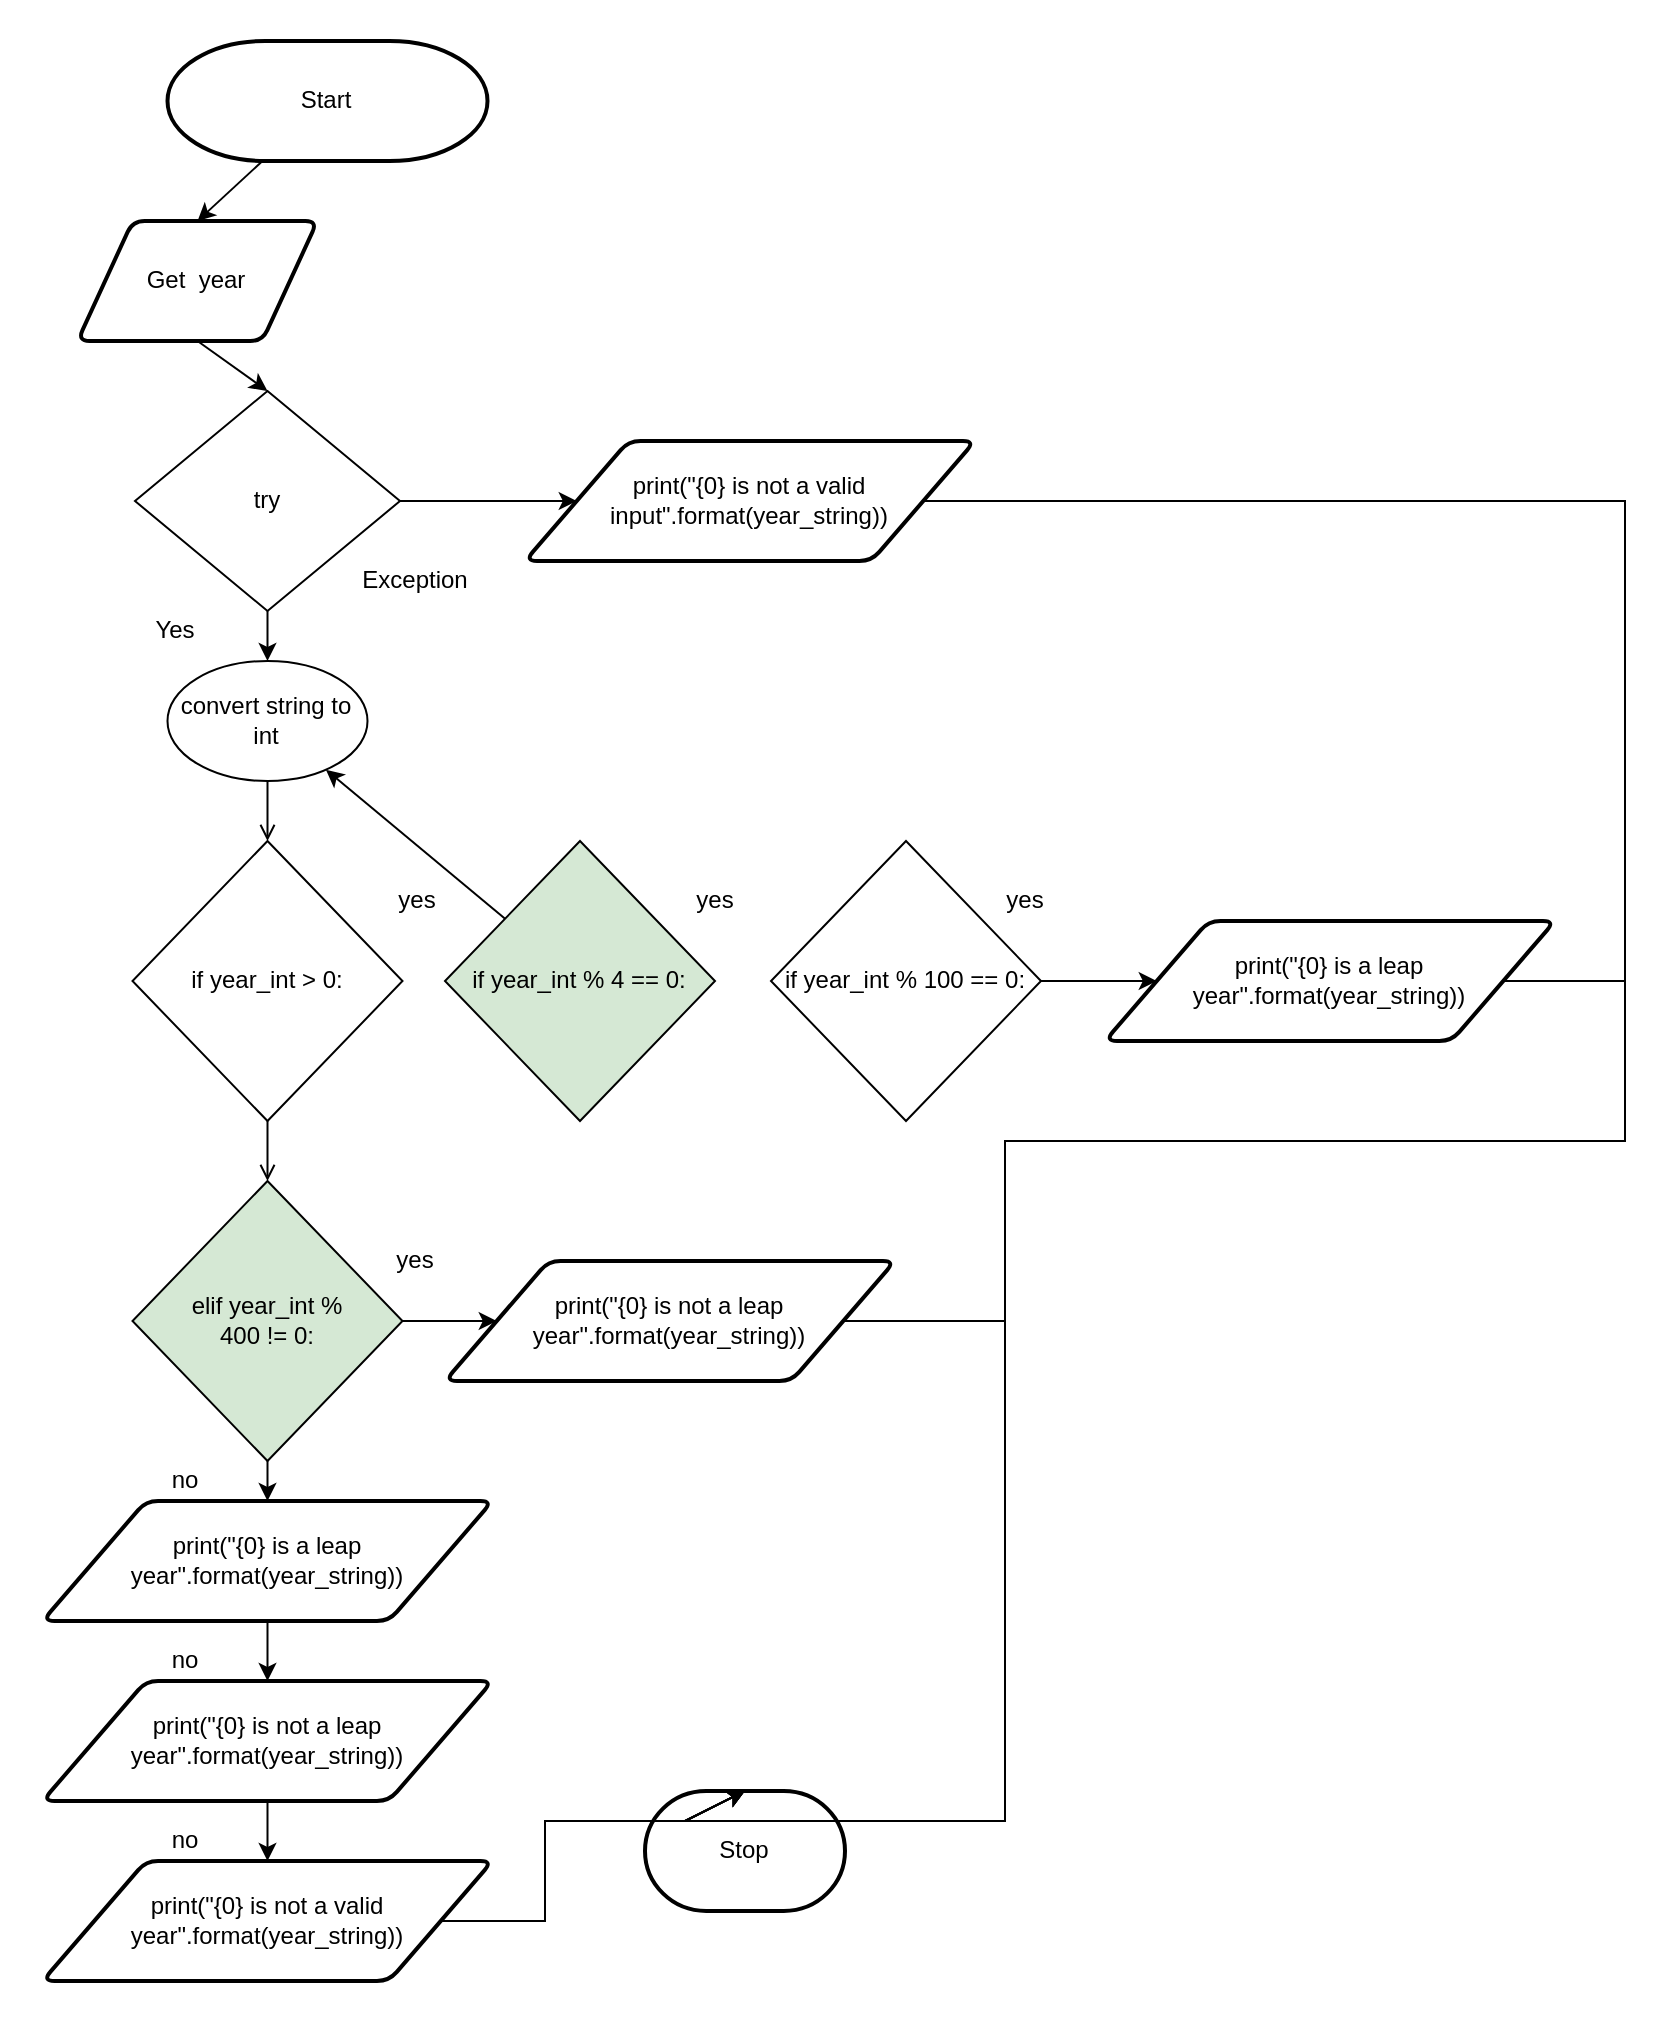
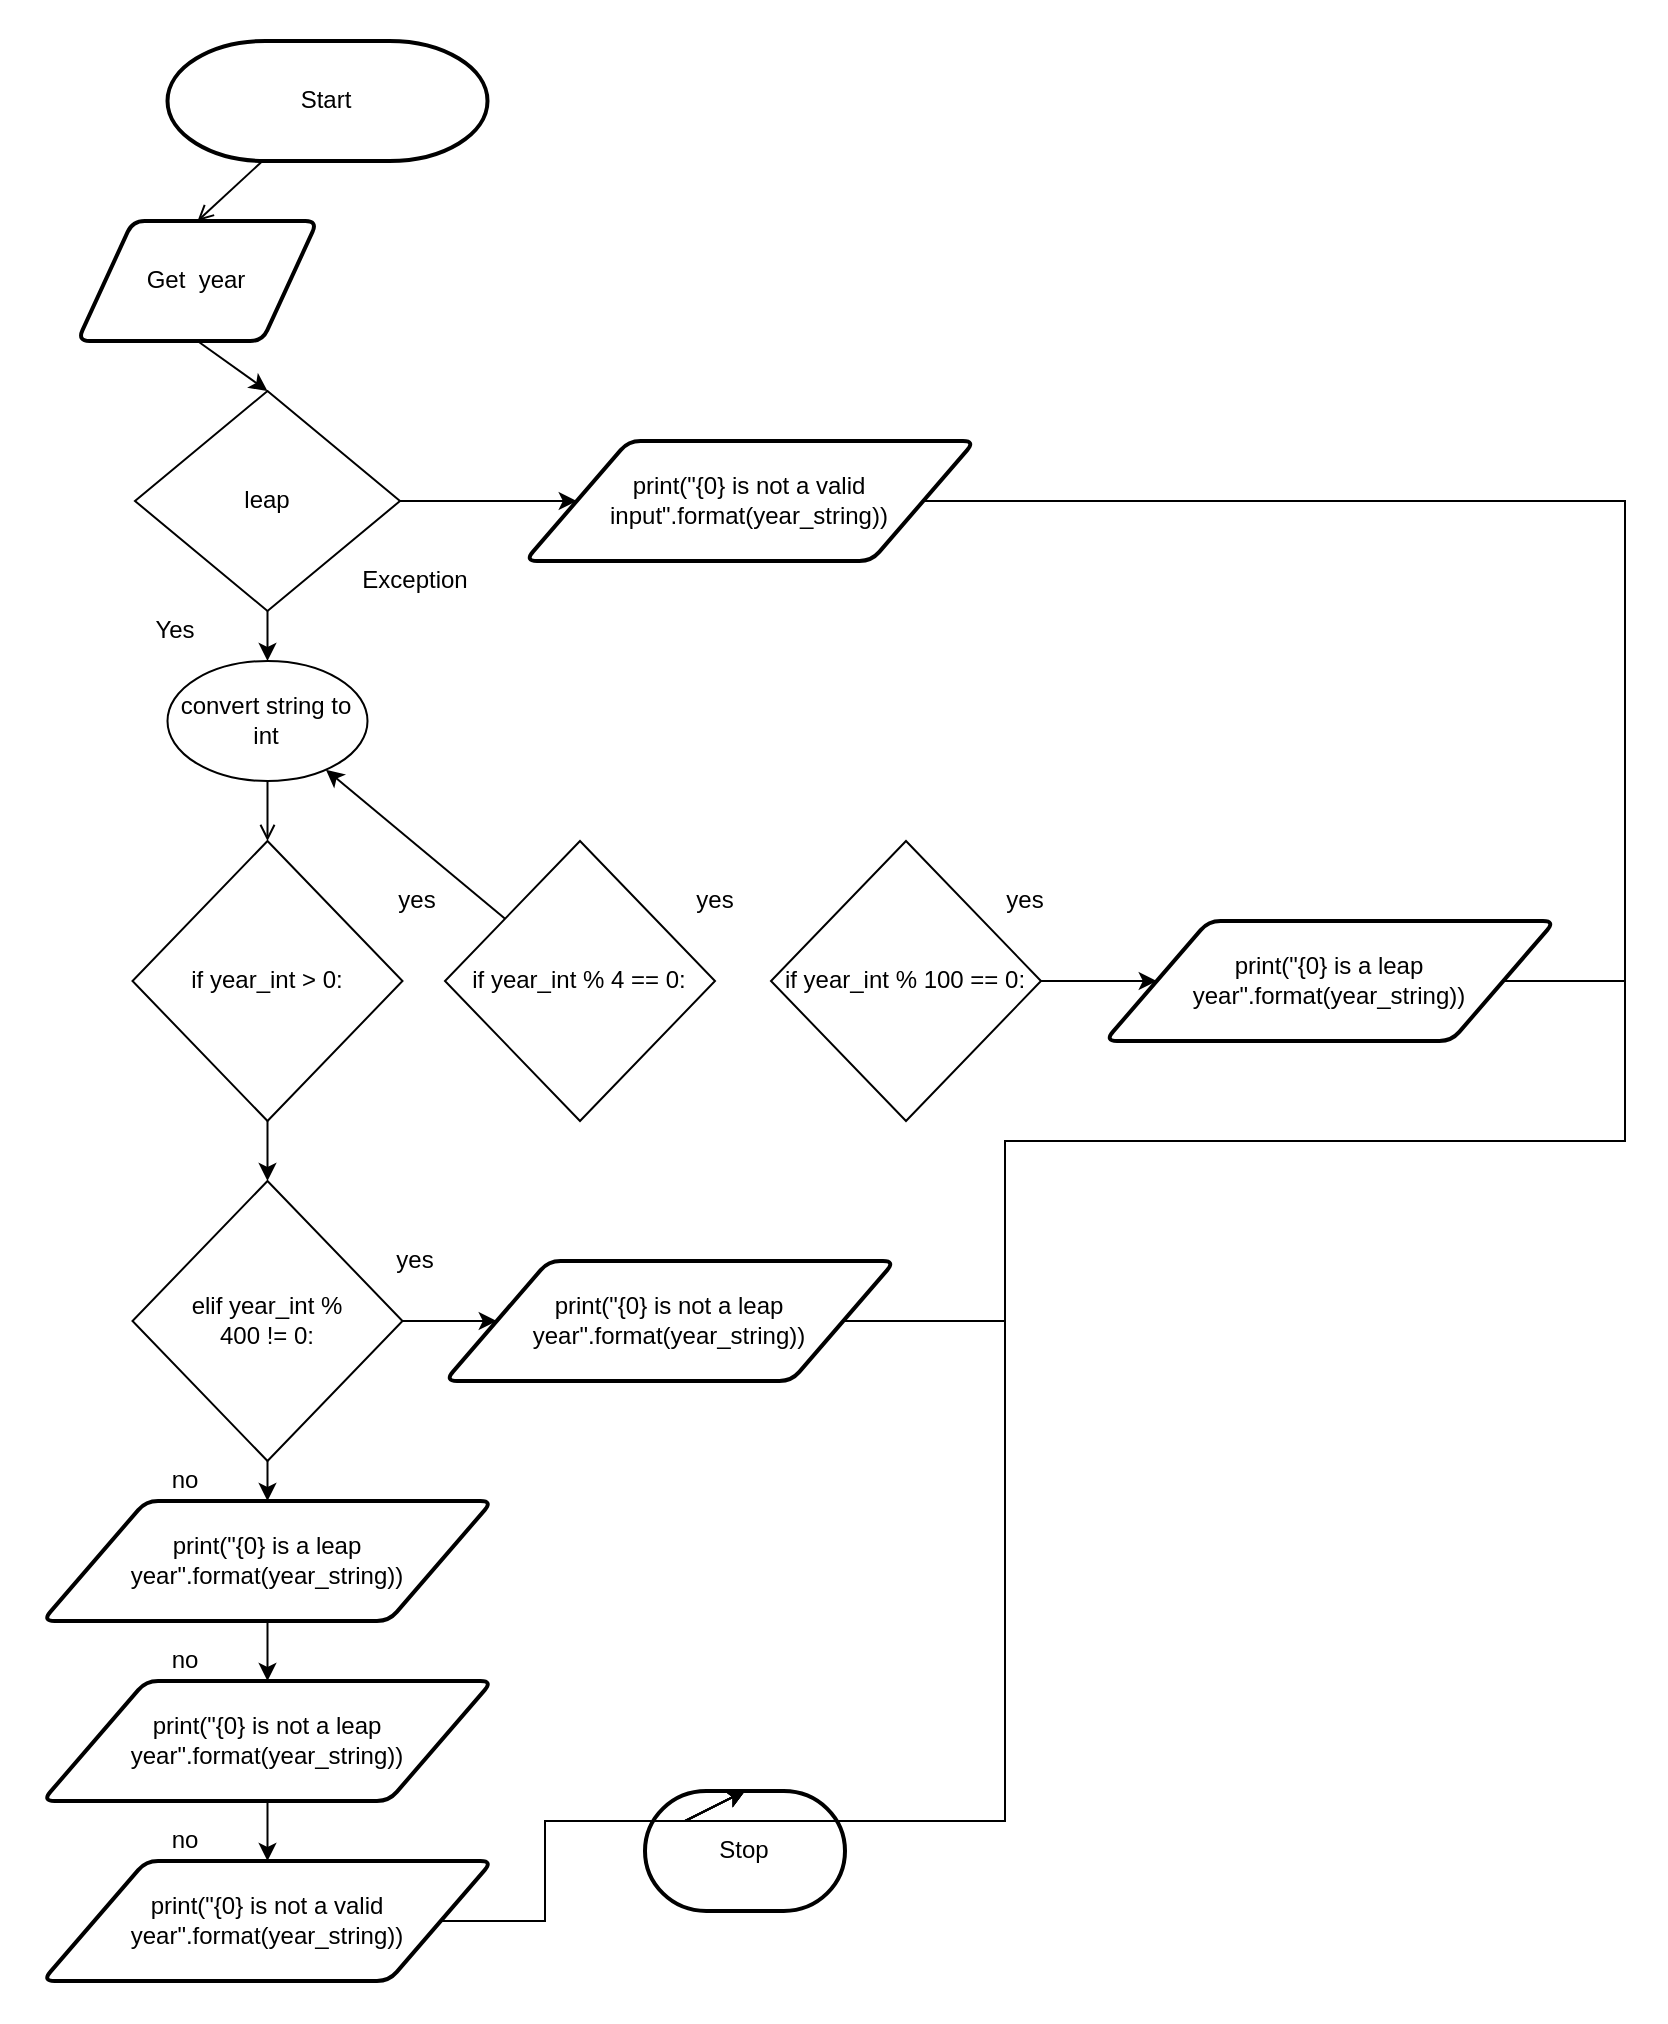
(208, 211) -> (206, 213)
(268, 501) -> (268, 501)
(580, 981) -> (580, 981)
(268, 1168) -> (268, 1166)
(268, 1321) -> (268, 1321)
